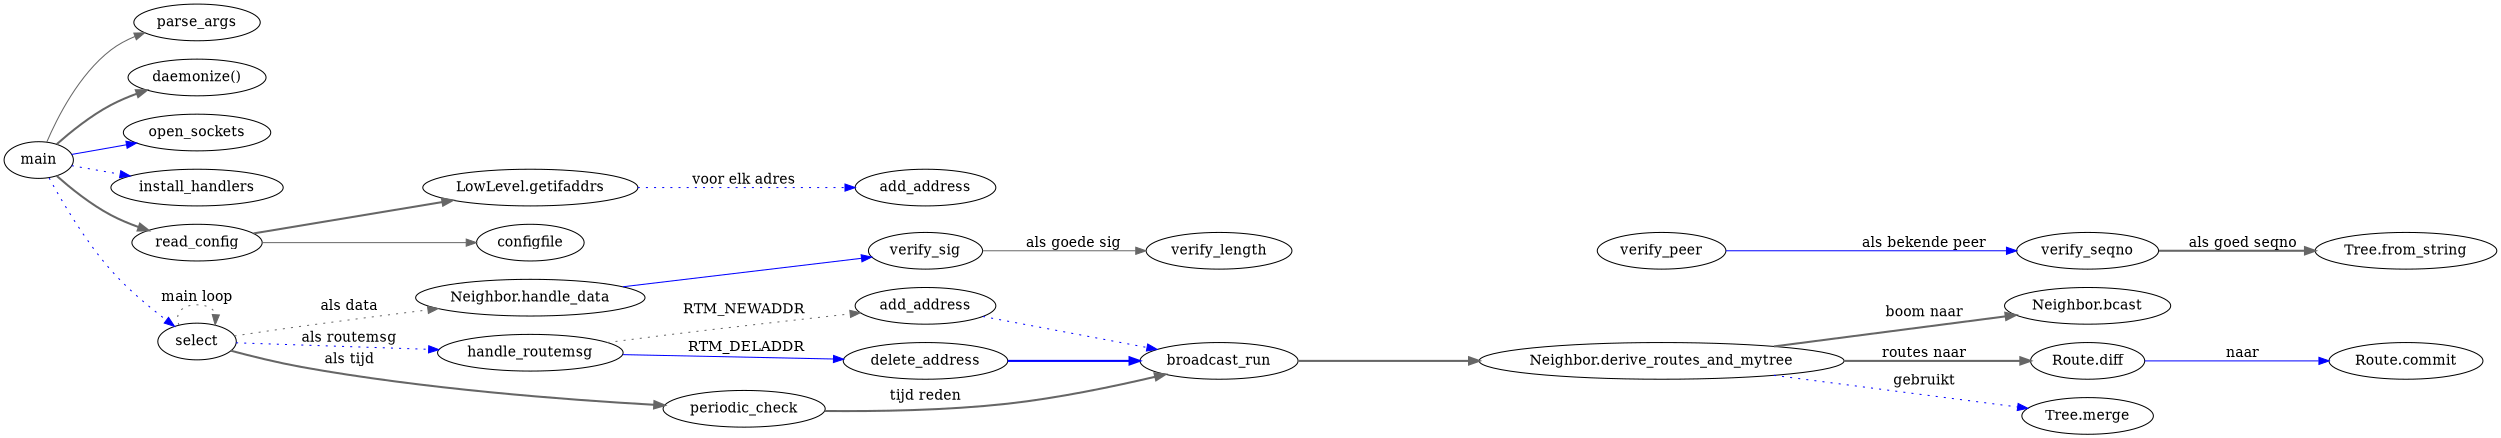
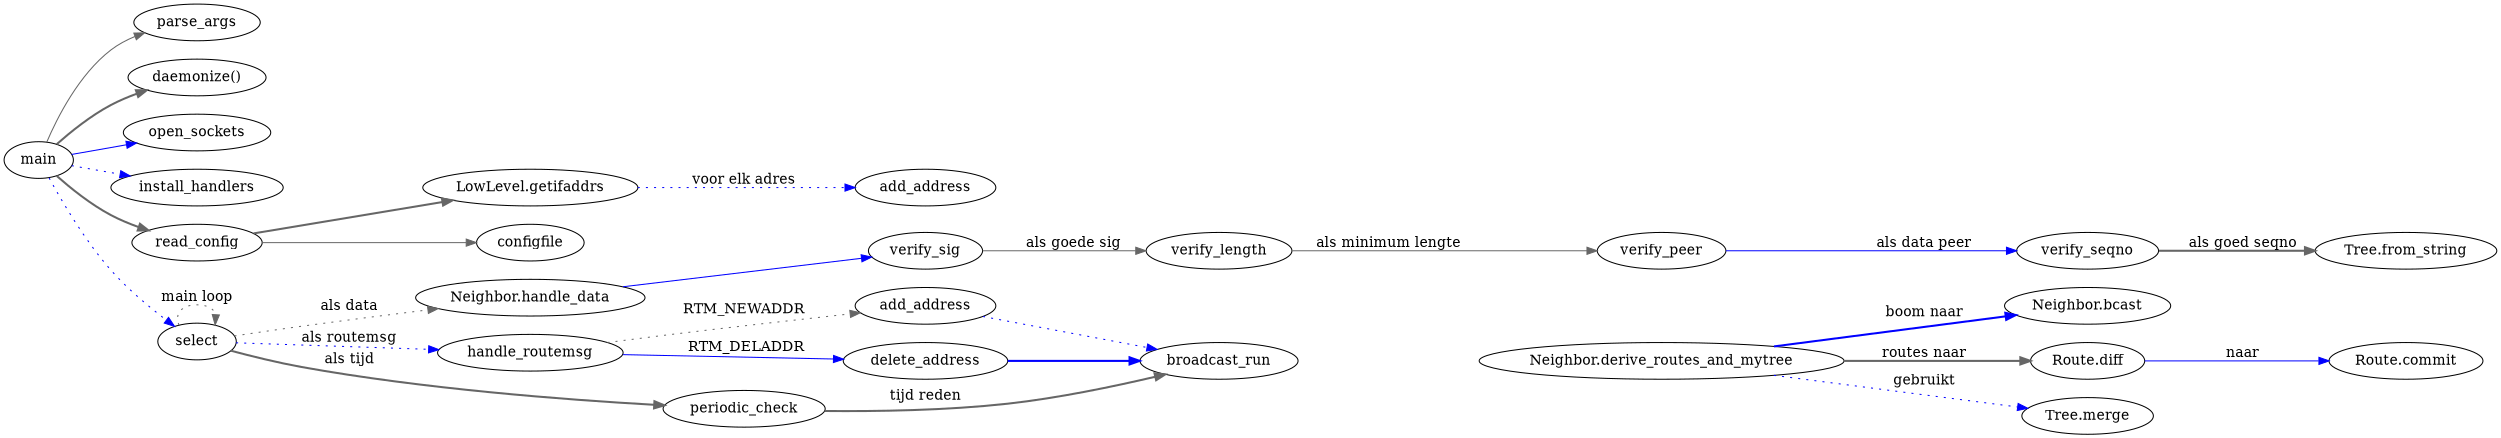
(1924, 243) -> (1924, 243)
none -> (1440, 251)
(1890, 331) -> (1890, 331)
(1384, 361) -> none
